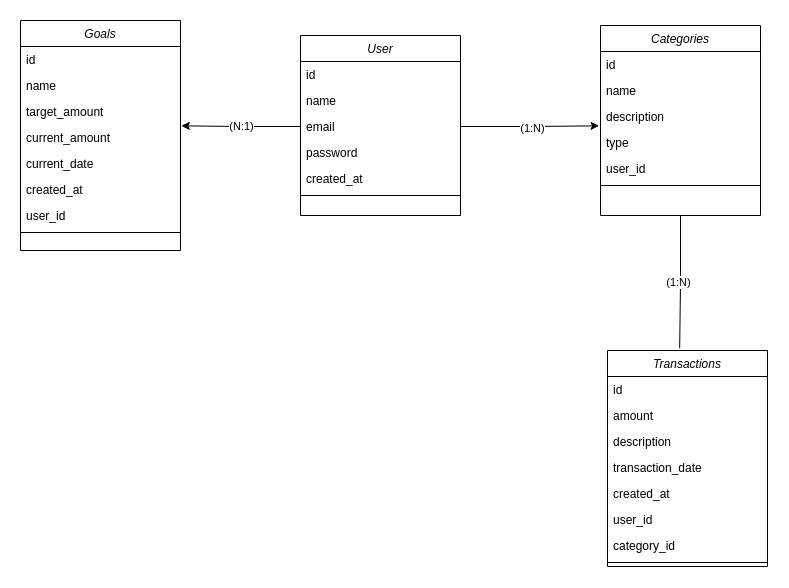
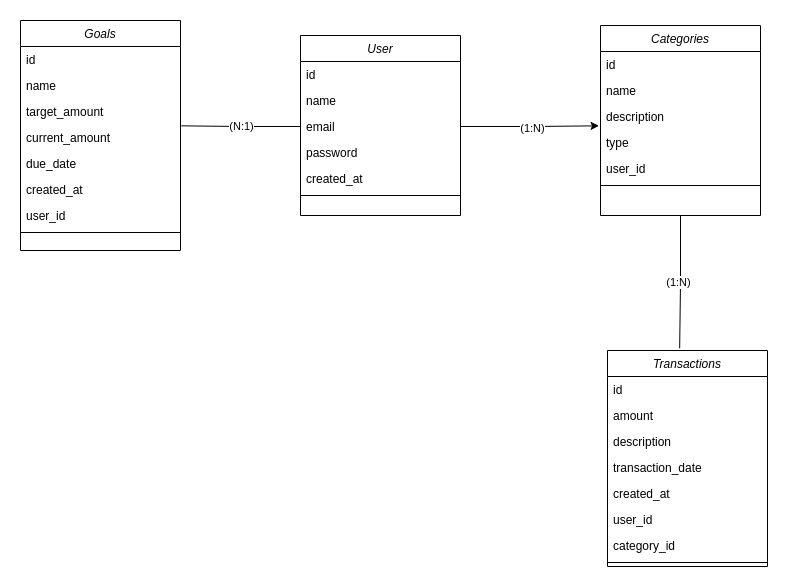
(189, 126) -> (186, 126)
(66, 164) -> (53, 164)
